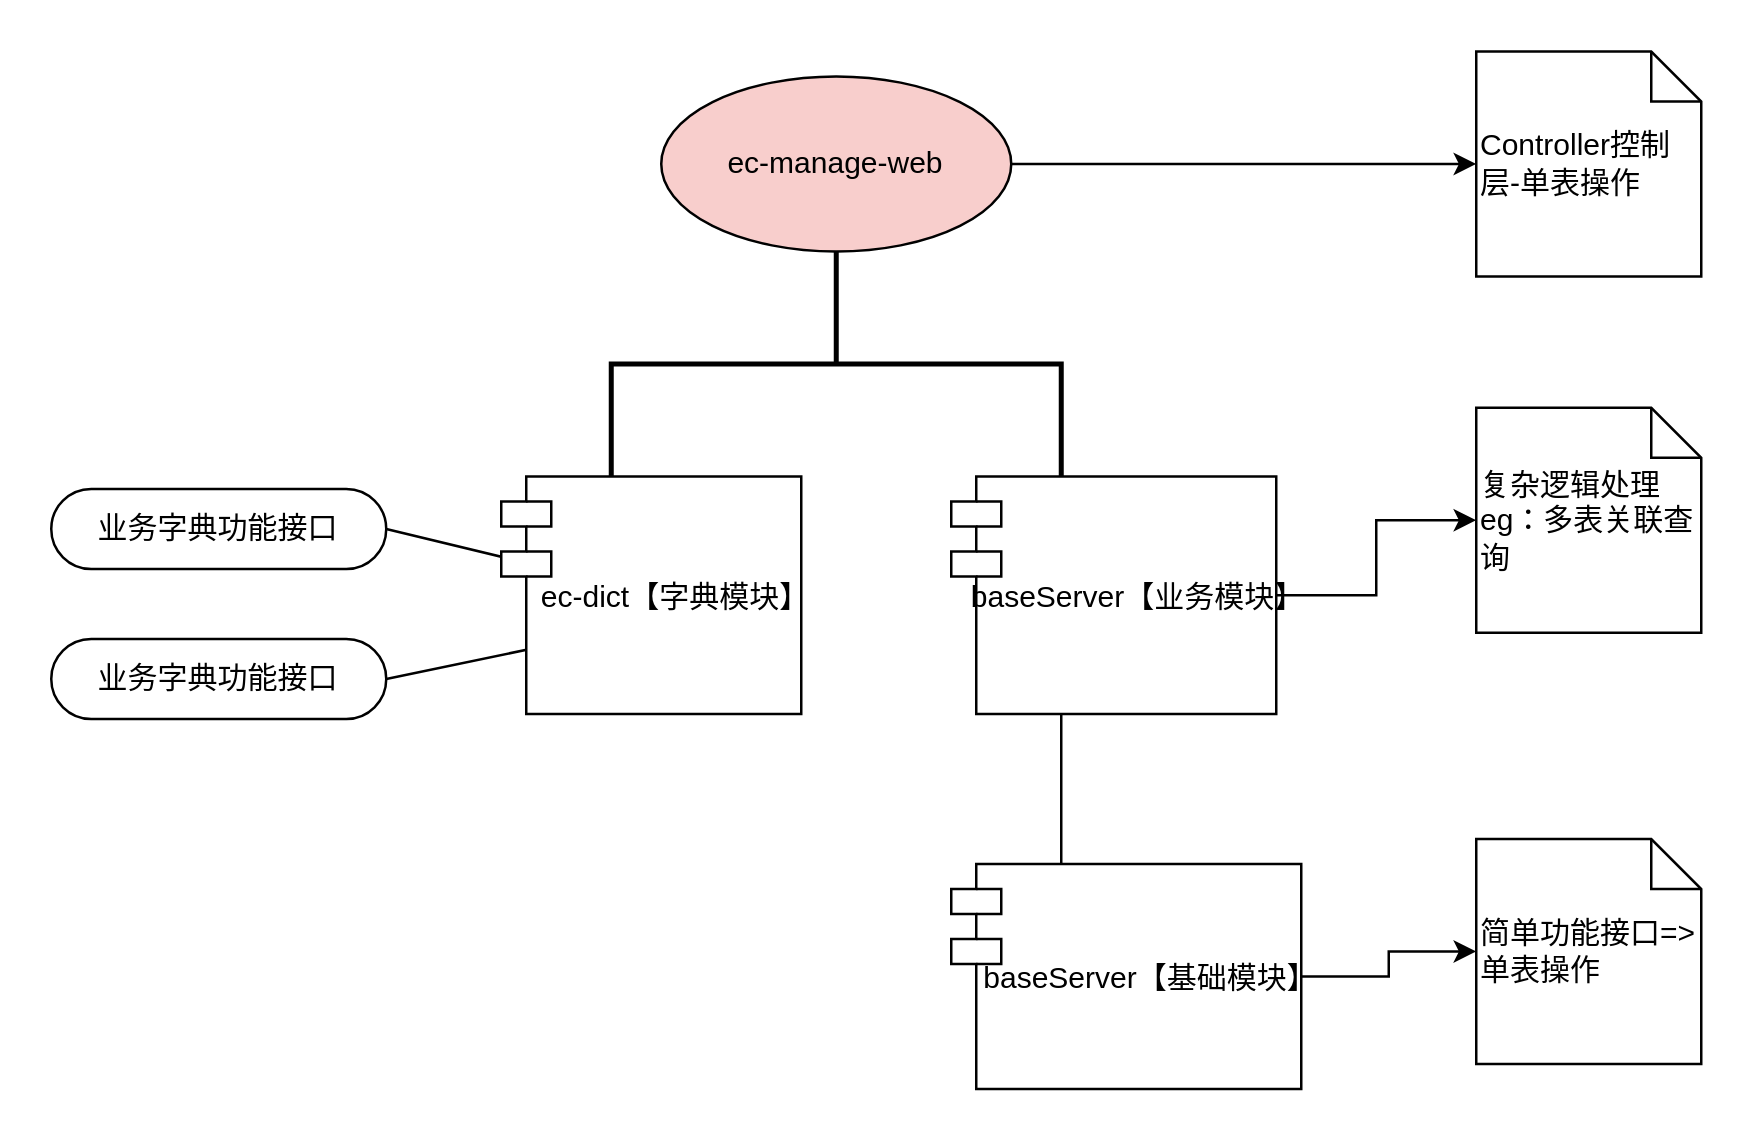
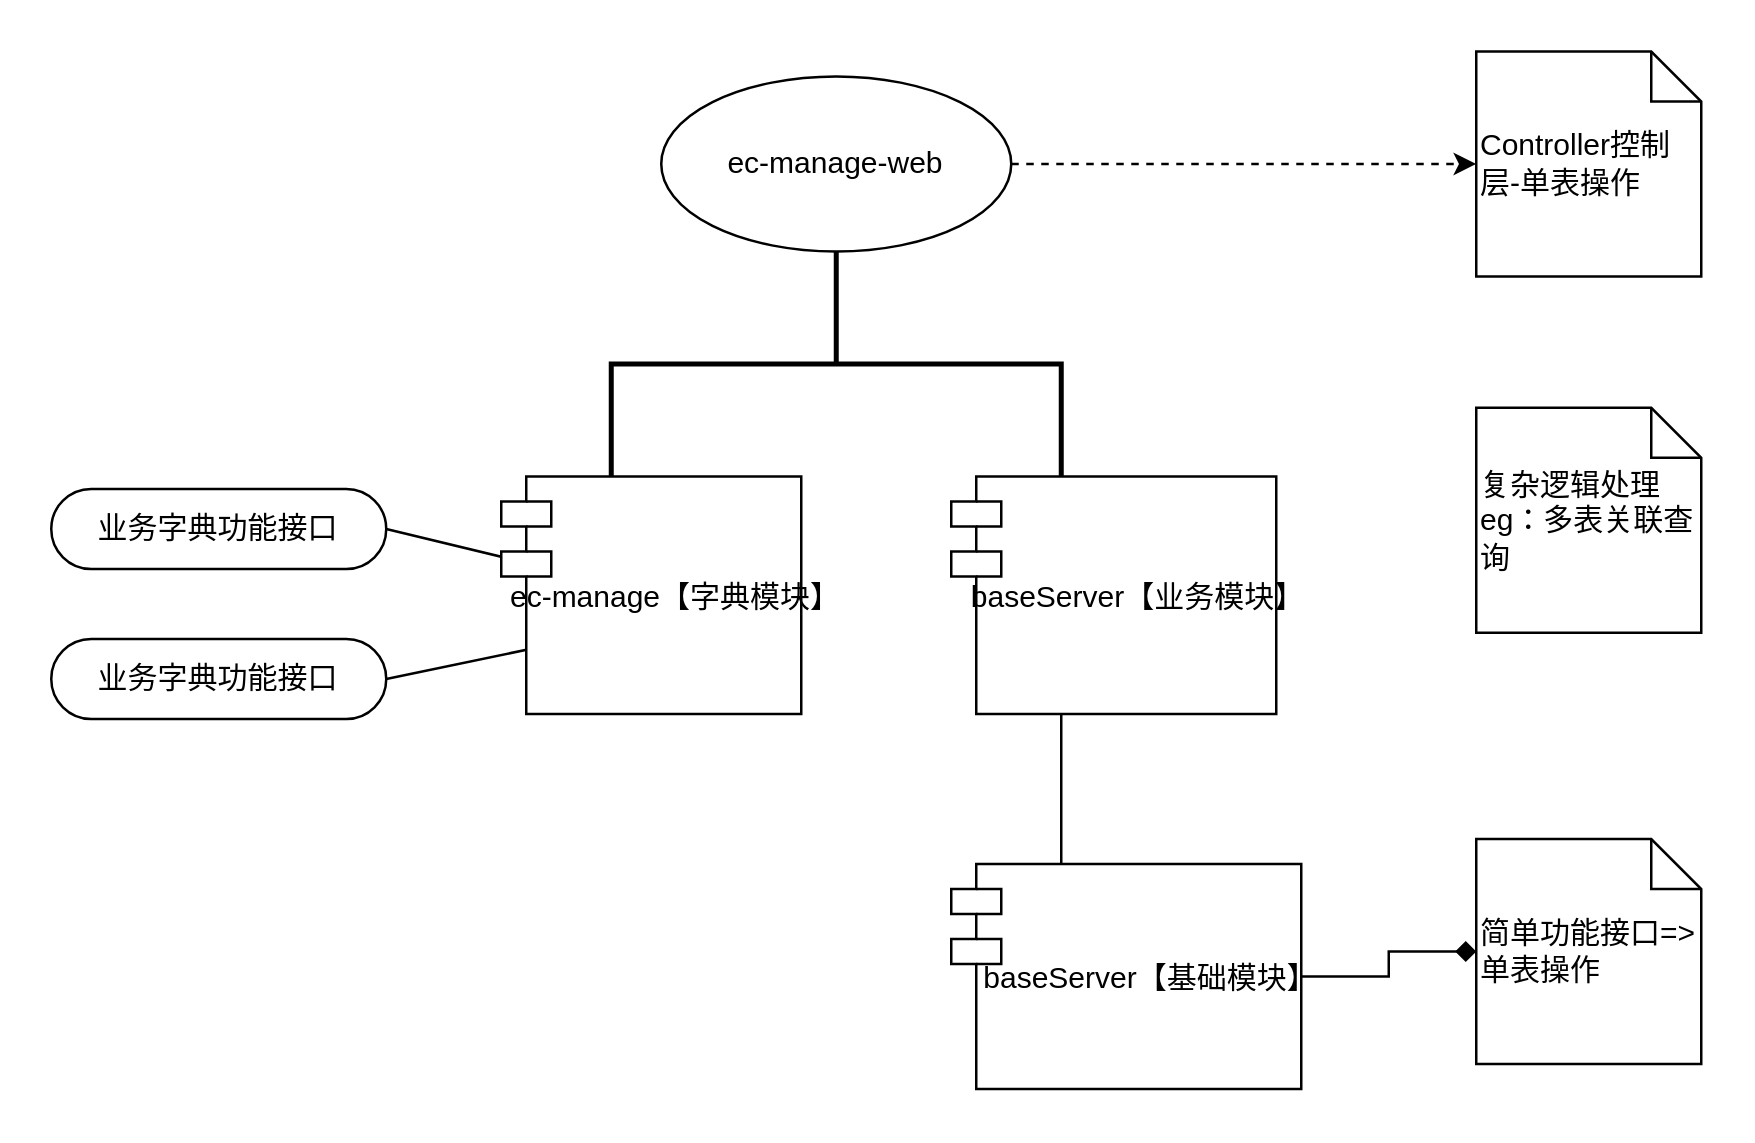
(836, 164) -> (836, 164)
(1237, 164) -> (1237, 164)
(1376, 566) -> none
(675, 596) -> (675, 596)
(1457, 951) -> (1456, 951)
